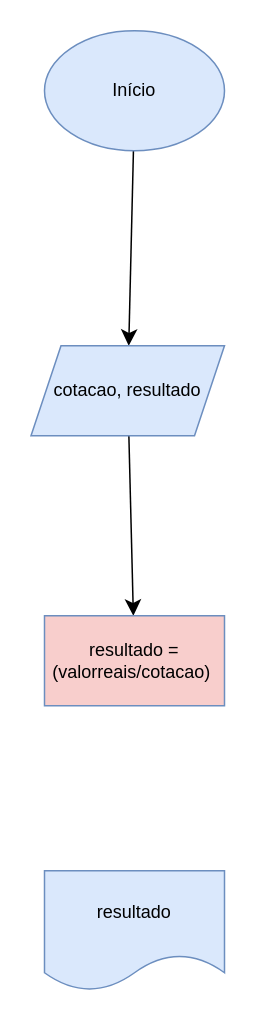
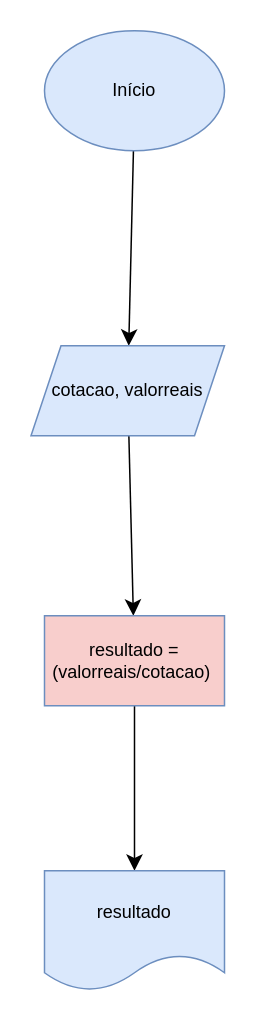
(128, 391) -> (128, 391)
none -> (134, 784)
